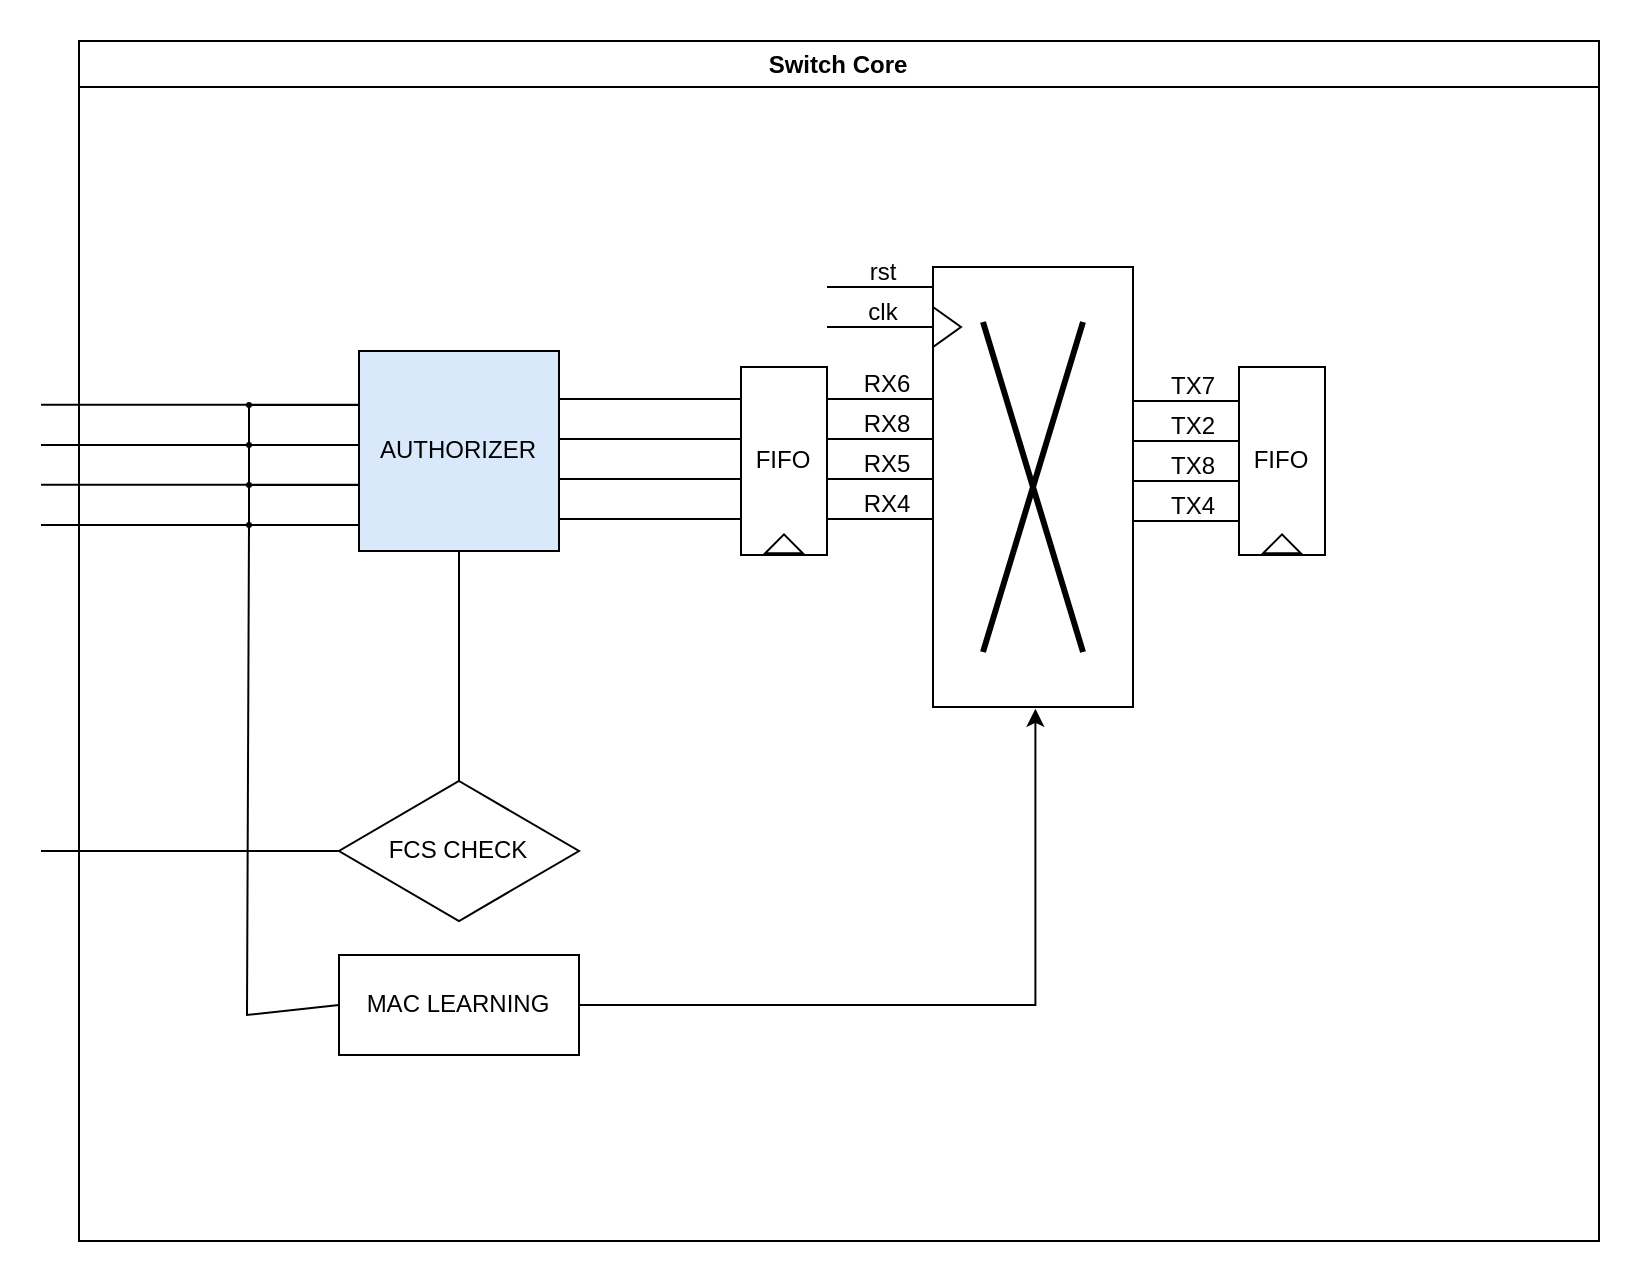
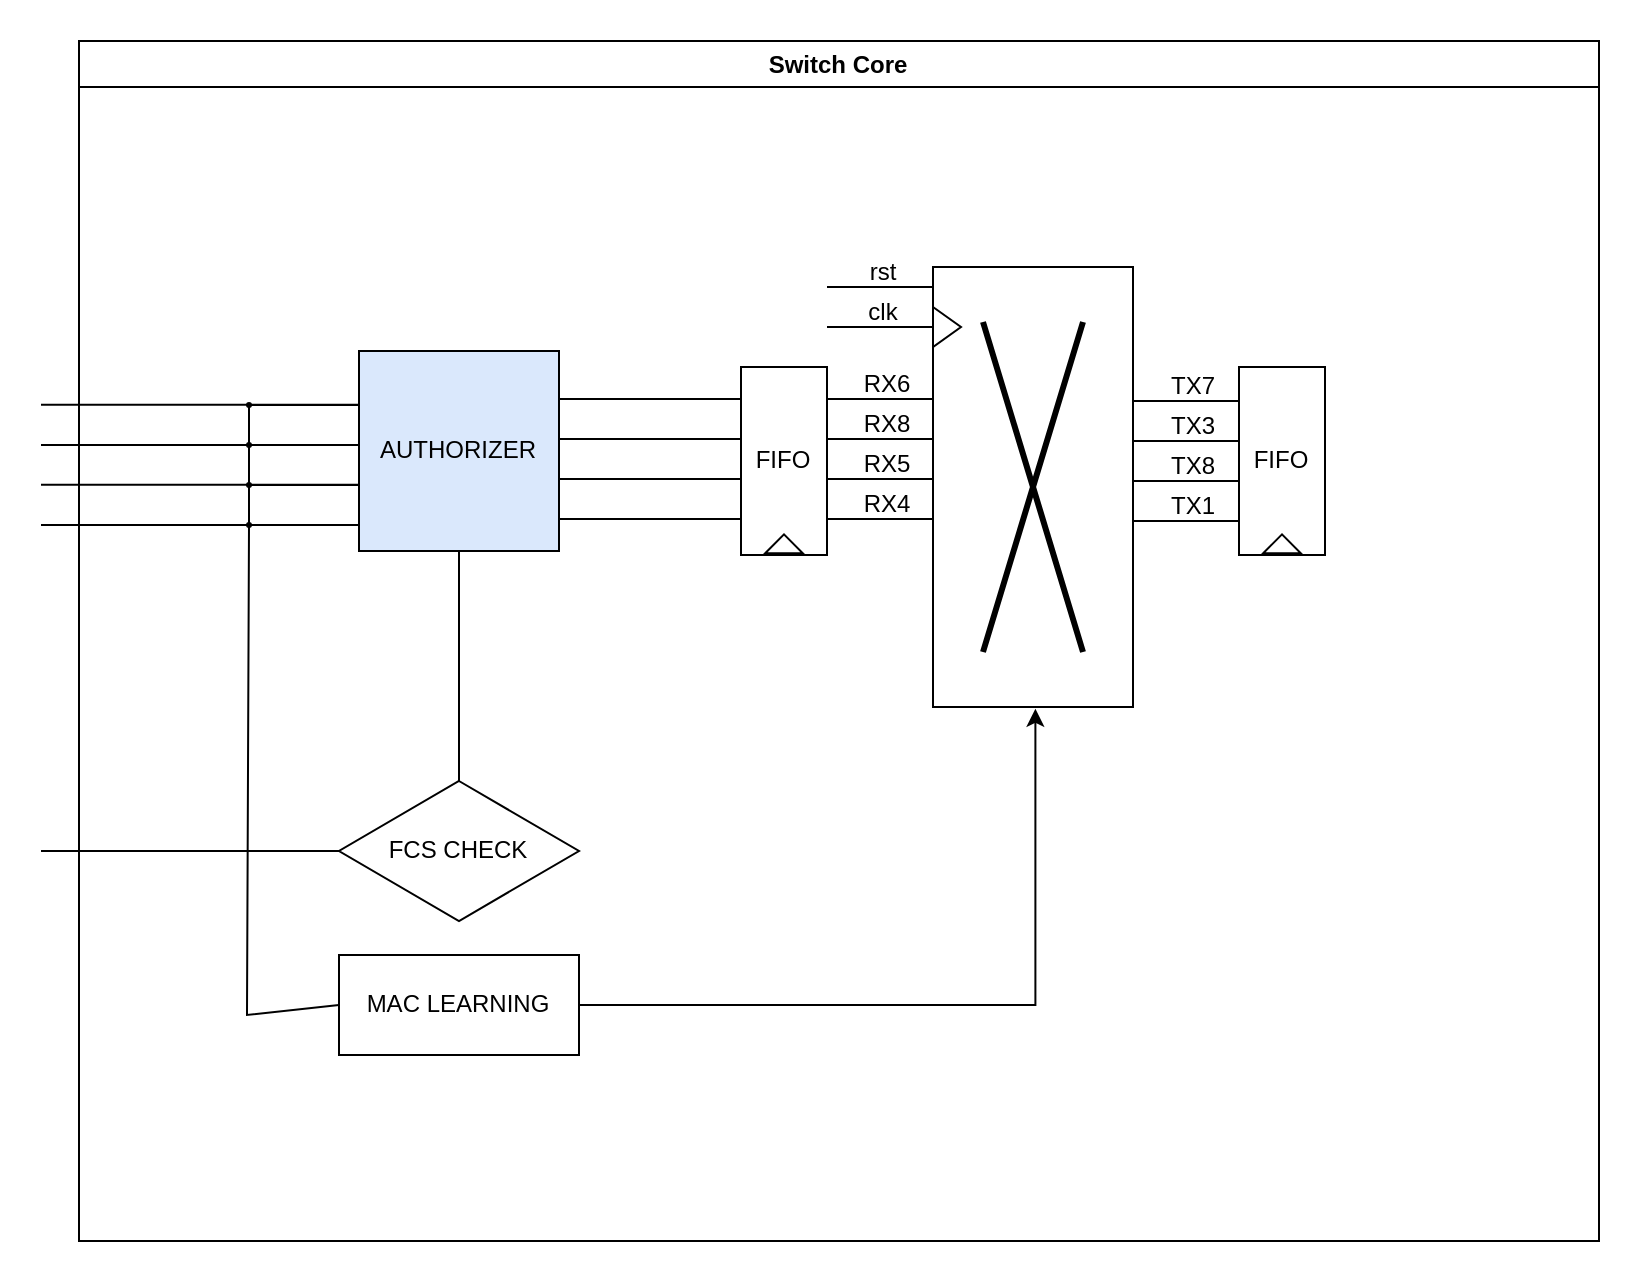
(1194, 427) -> (1194, 427)
(1194, 507) -> (1194, 507)
